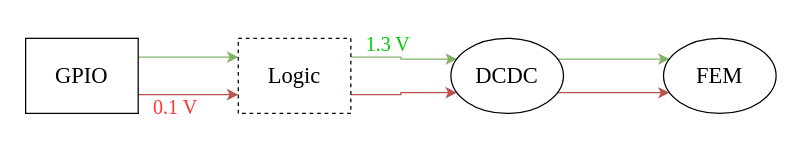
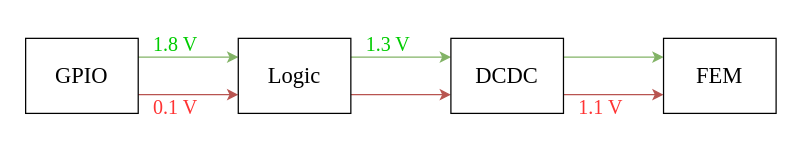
none -> (176, 44)
(294, 76) -> (294, 76)
(507, 76) -> (507, 76)
(719, 76) -> (719, 76)
none -> (601, 107)
